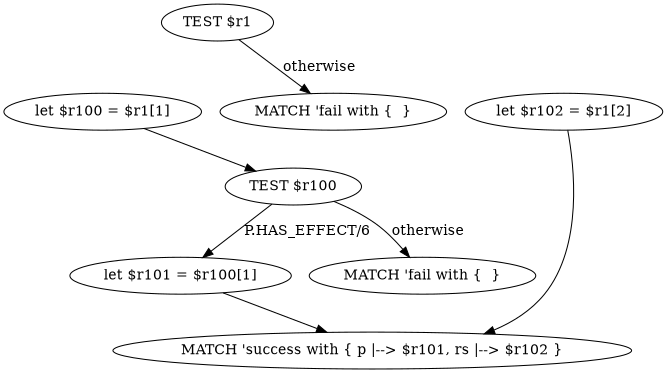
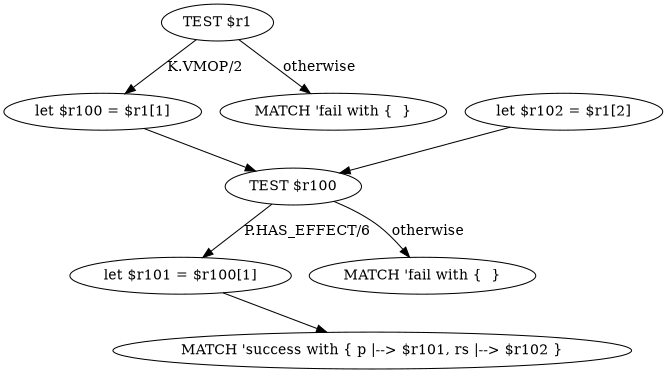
none -> (165, 64)
(567, 246) -> (430, 149)
